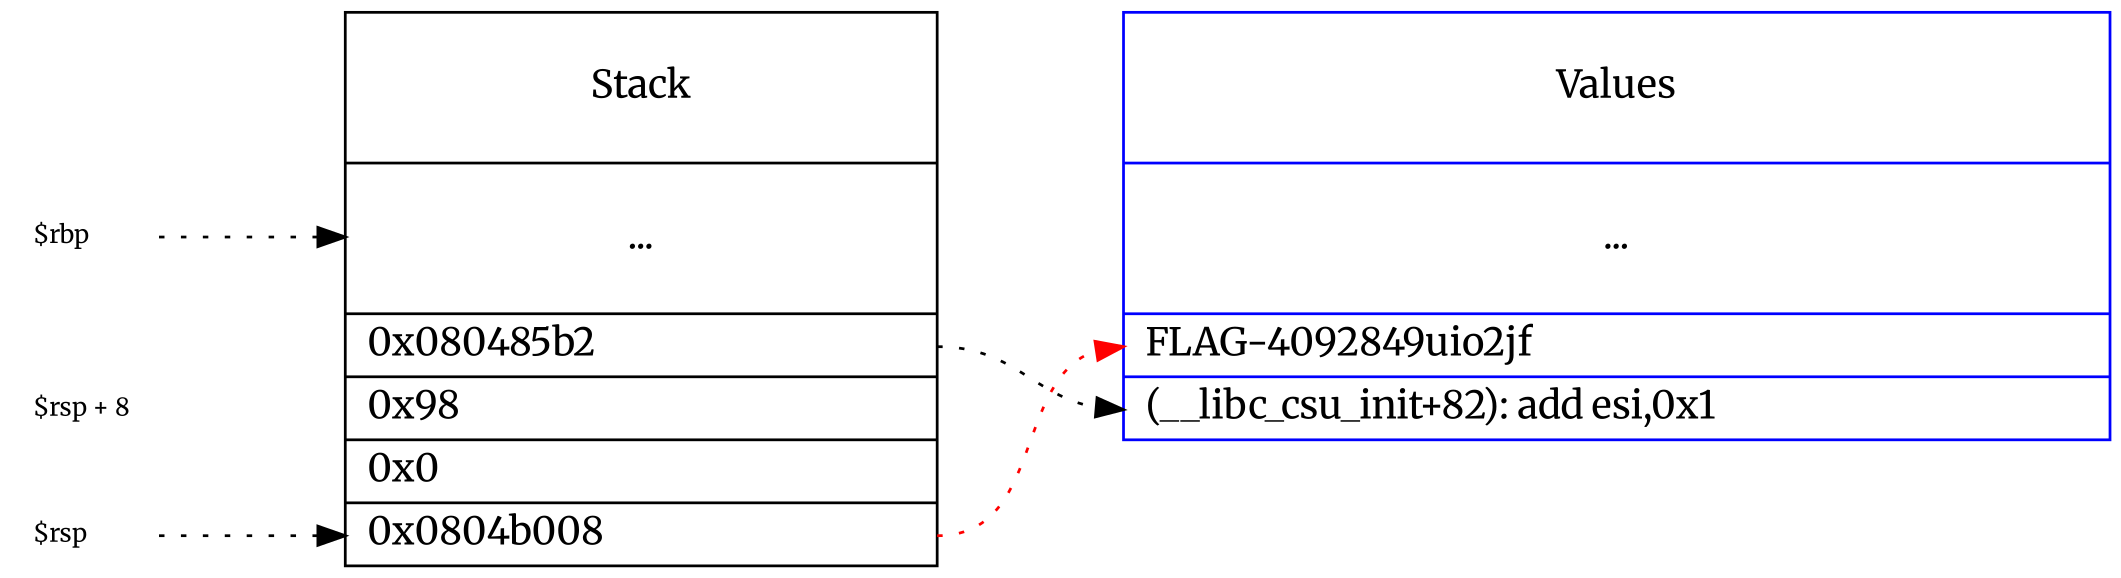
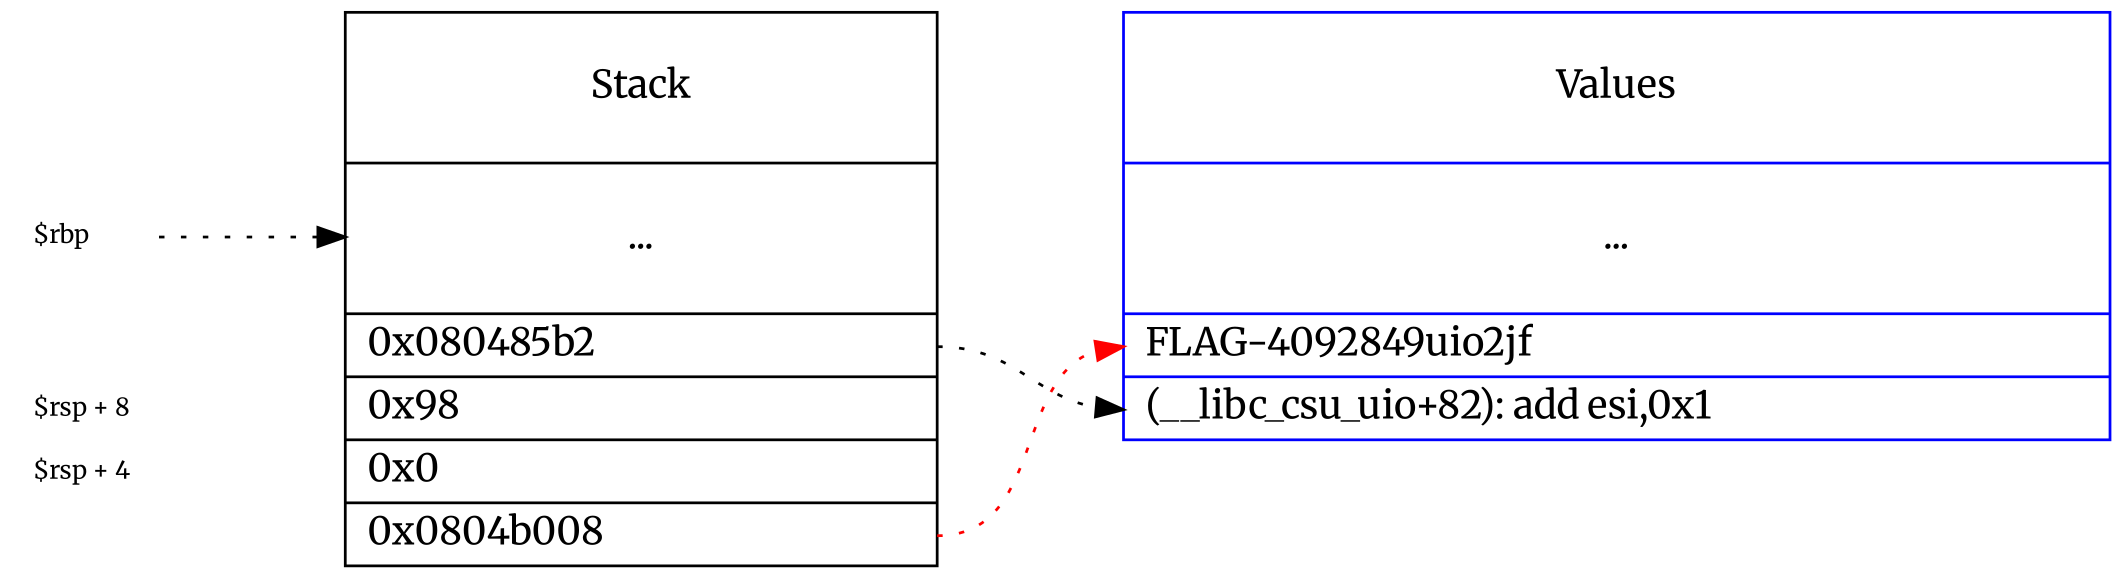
(1435, 407) -> (1433, 407)
none -> (85, 473)
(85, 536) -> none
